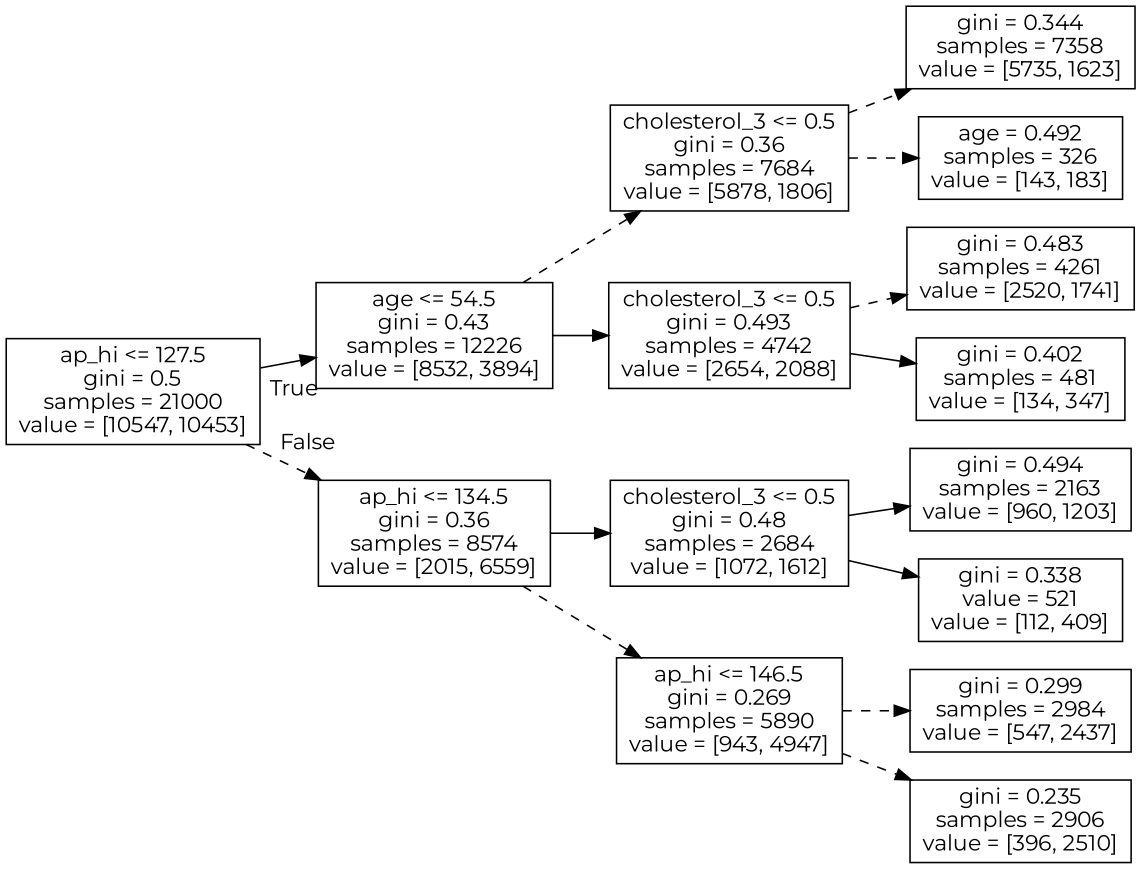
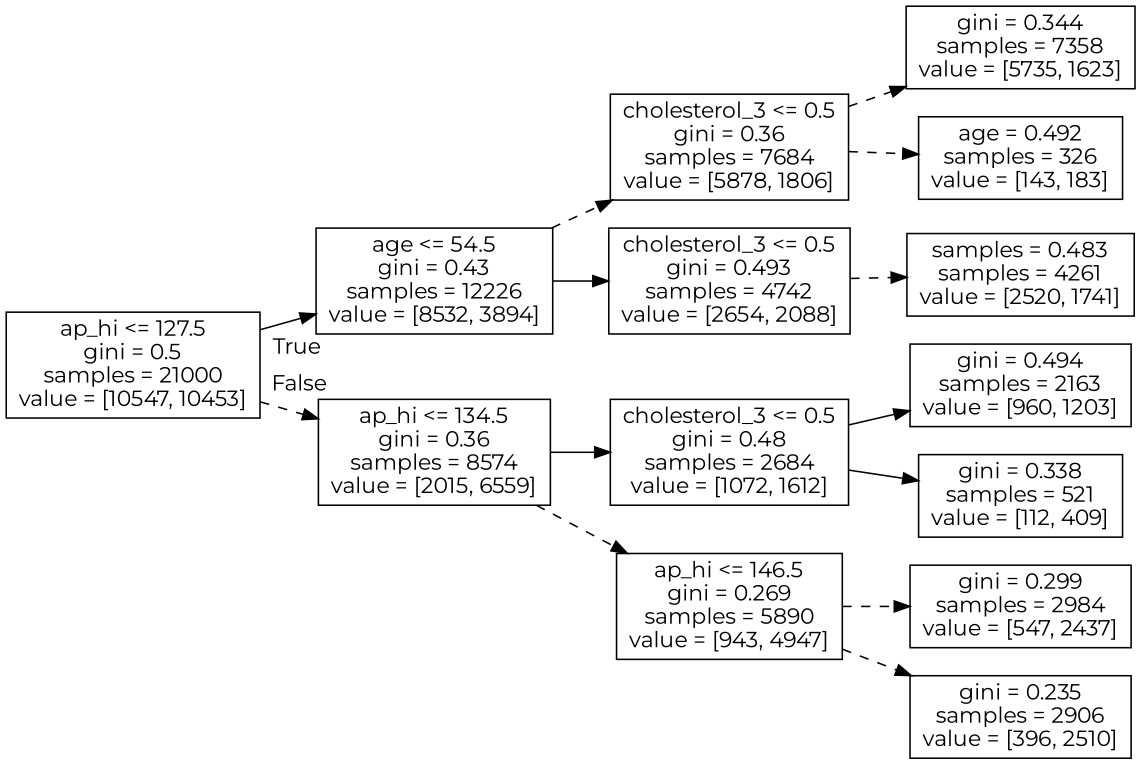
(1021, 269) -> (1021, 275)
(1021, 379) -> none
(1021, 600) -> (1021, 496)
